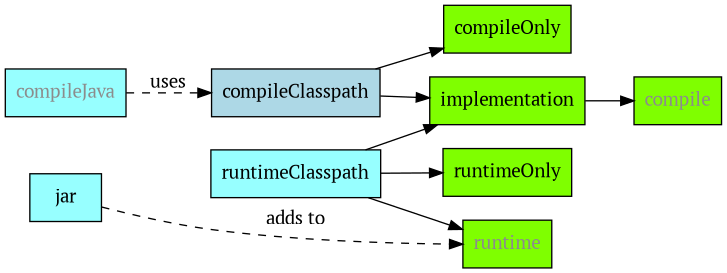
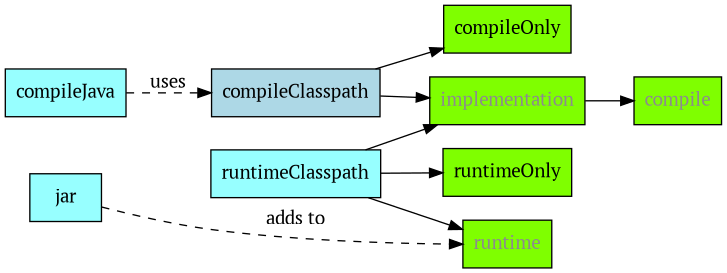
(66, 93) -> (66, 93)
(507, 101) -> (507, 101)
